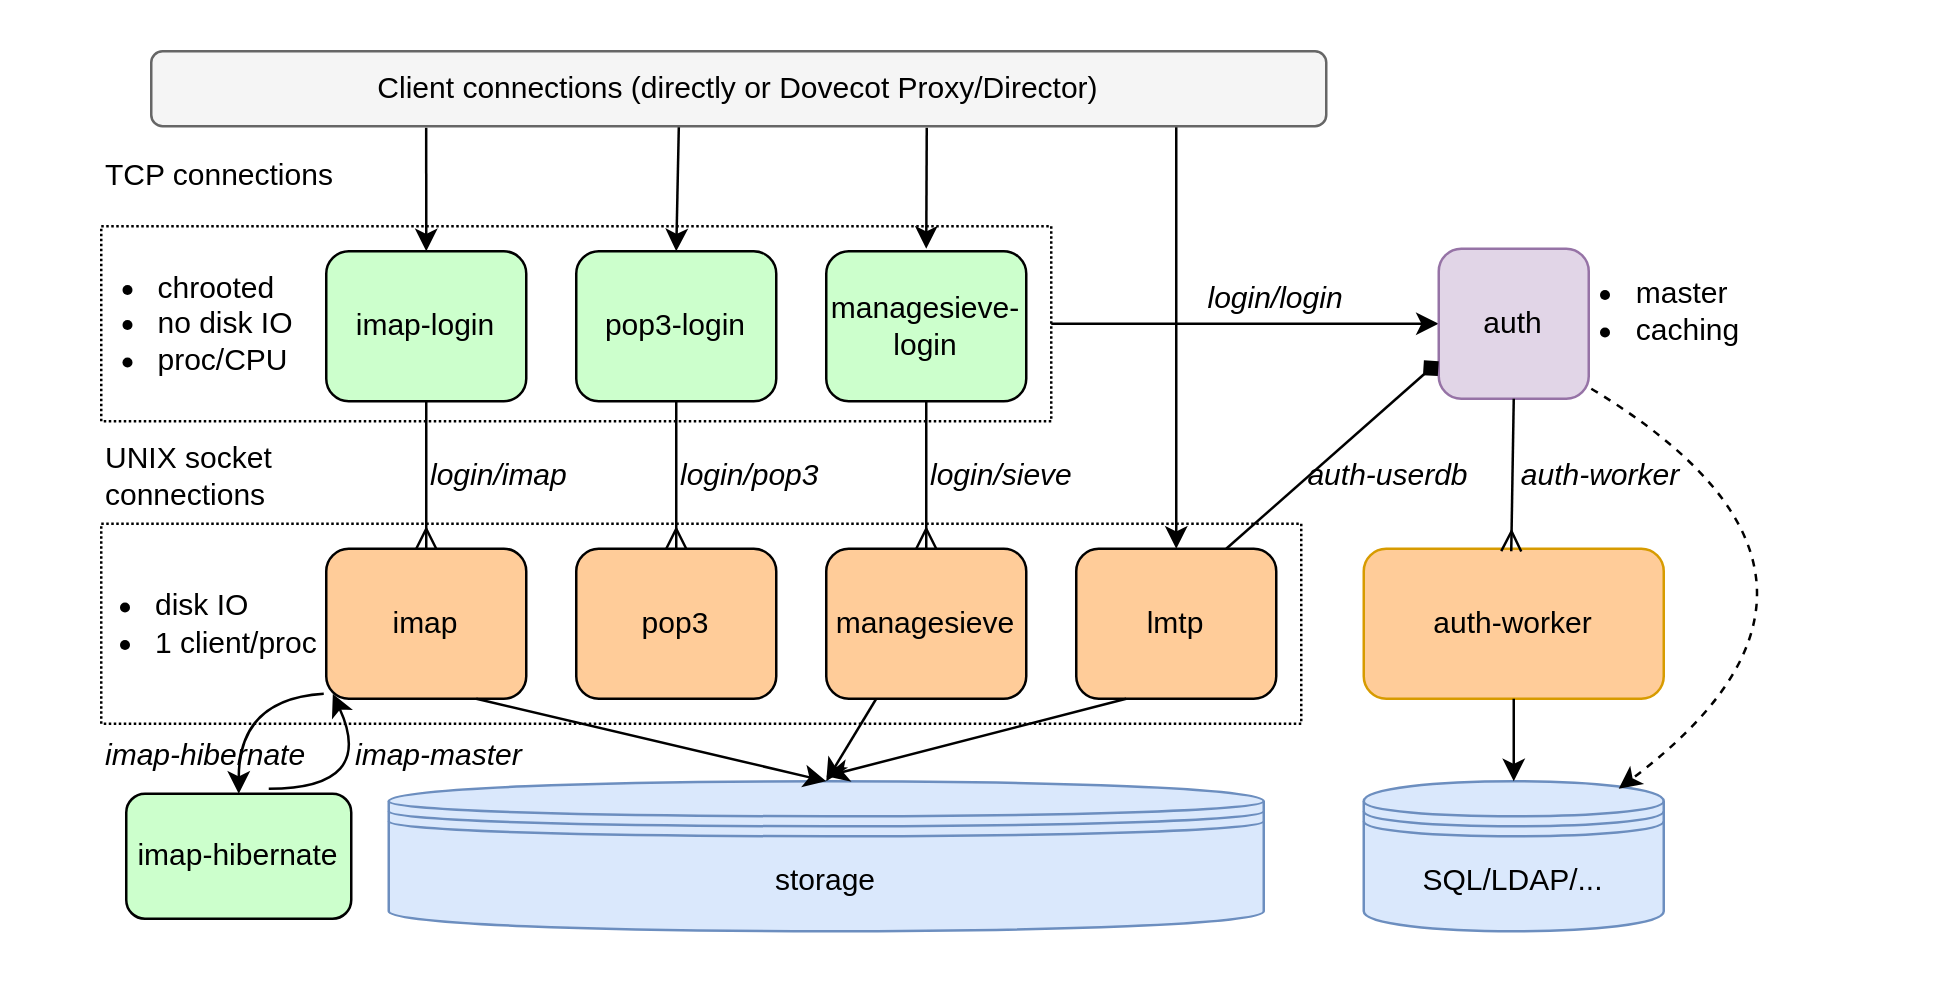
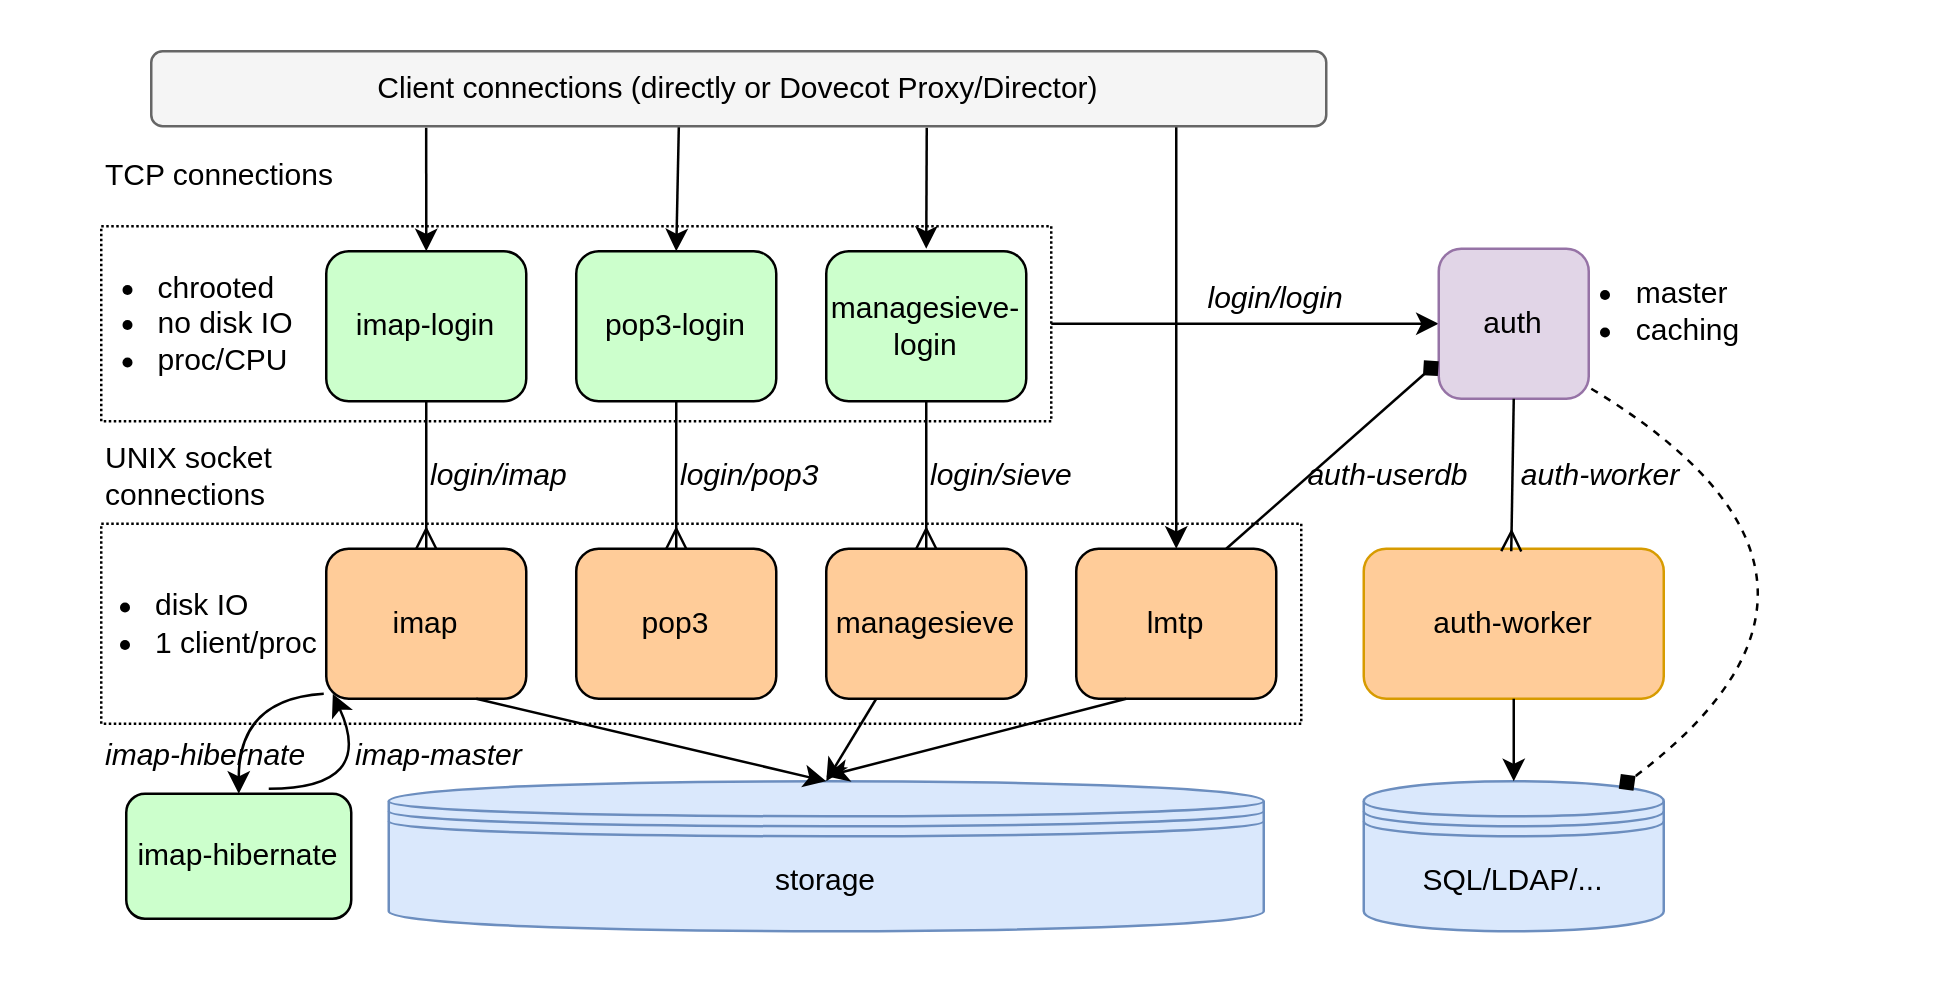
(1733, 672) -> (1736, 669)
